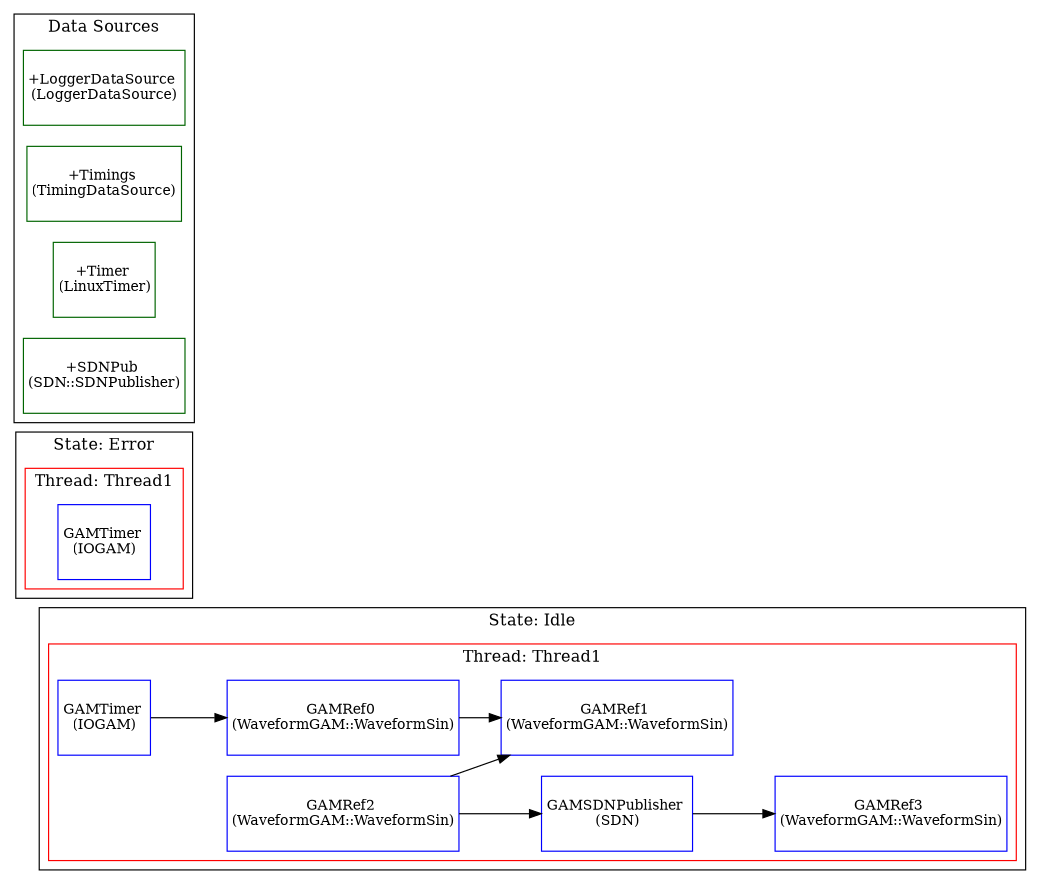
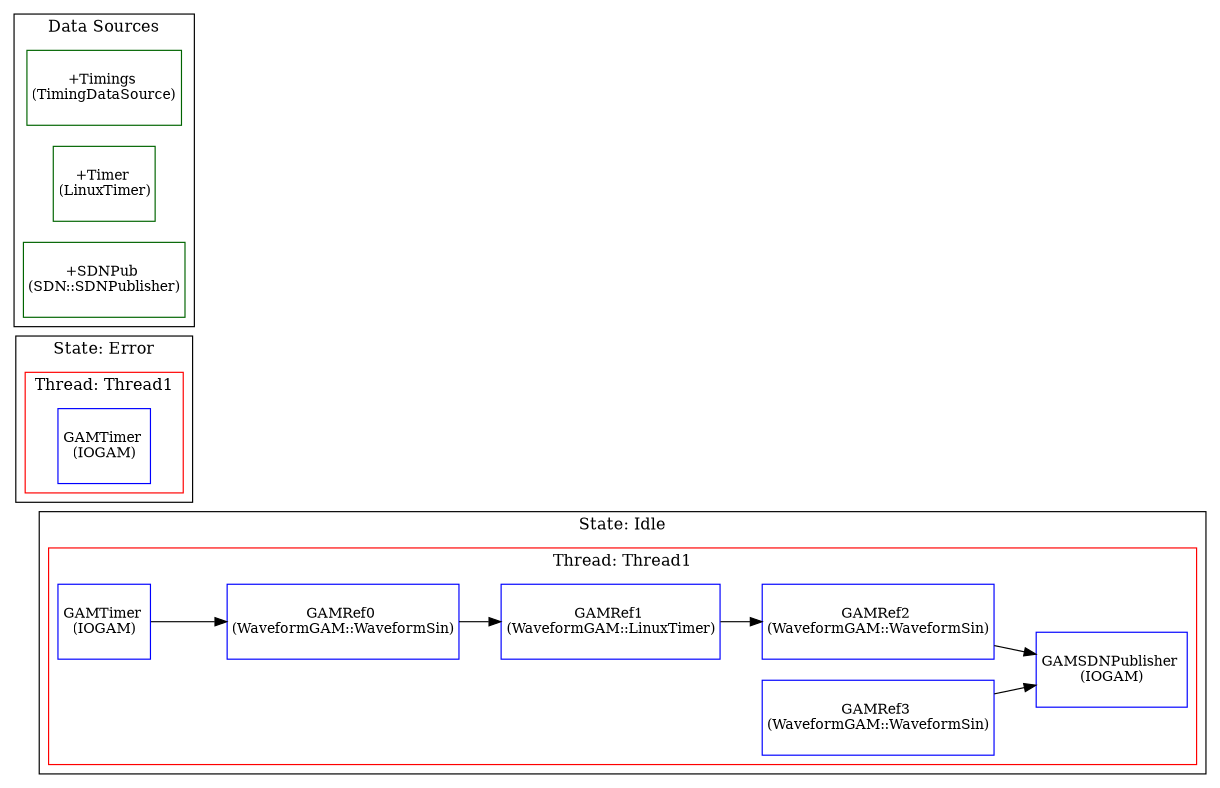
(104, 88) -> none
(617, 725) -> (611, 629)
(475, 768) -> (735, 622)
(728, 814) -> (1009, 691)
(618, 821) -> (1112, 677)
